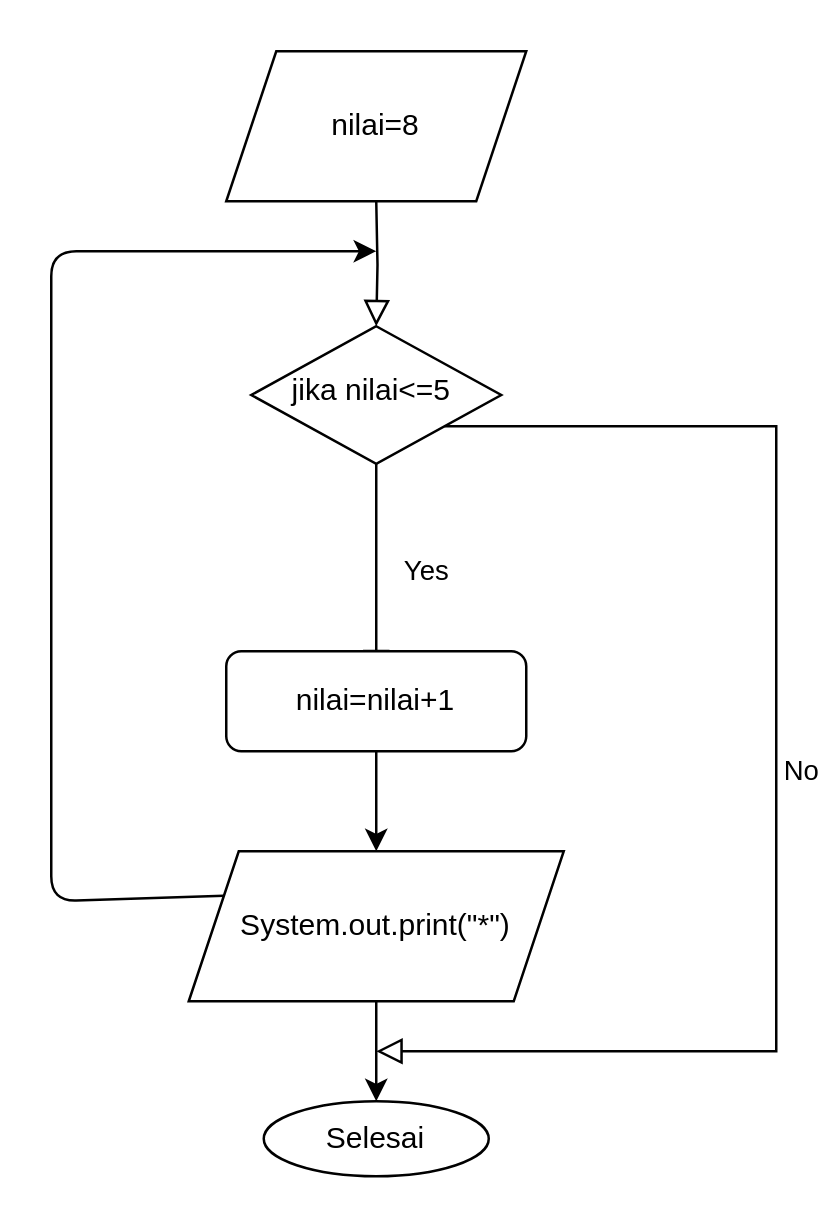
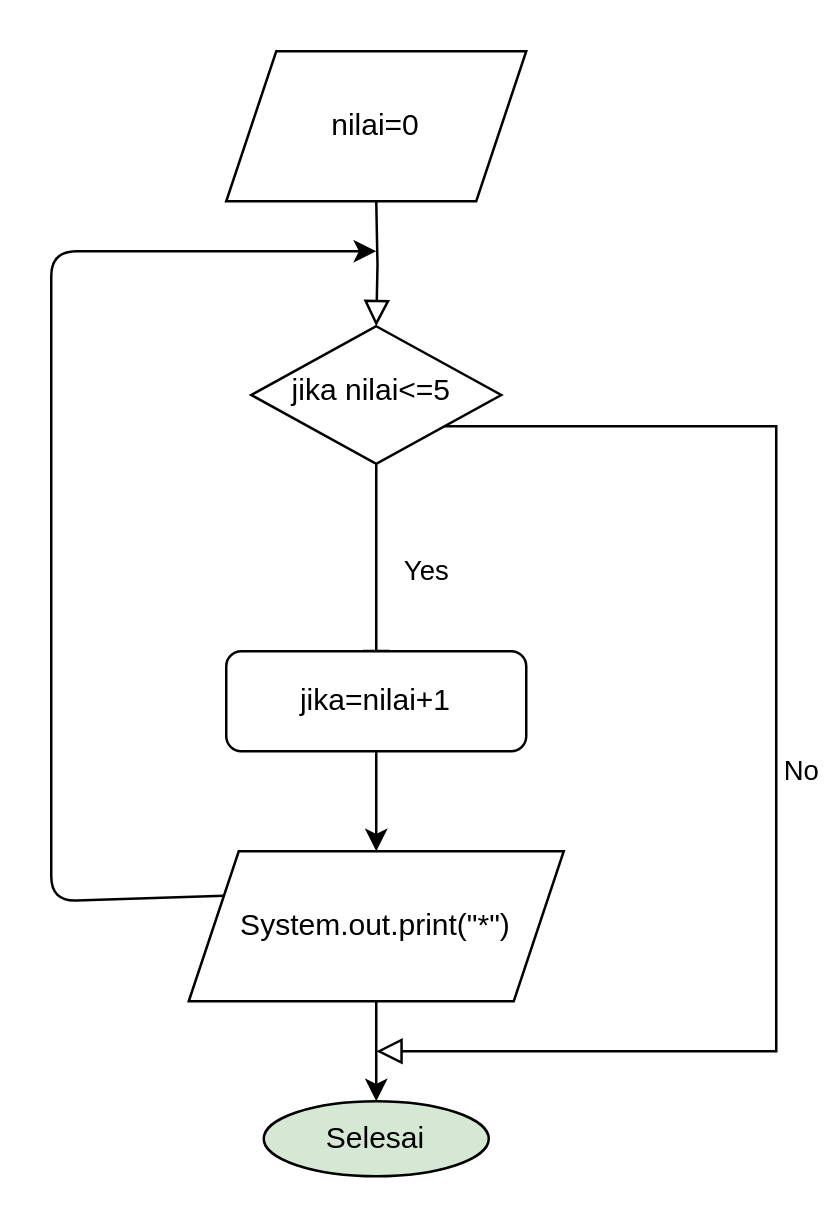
(376, 126) -> (376, 126)
(376, 701) -> (376, 701)
(376, 1139) -> (376, 1139)
